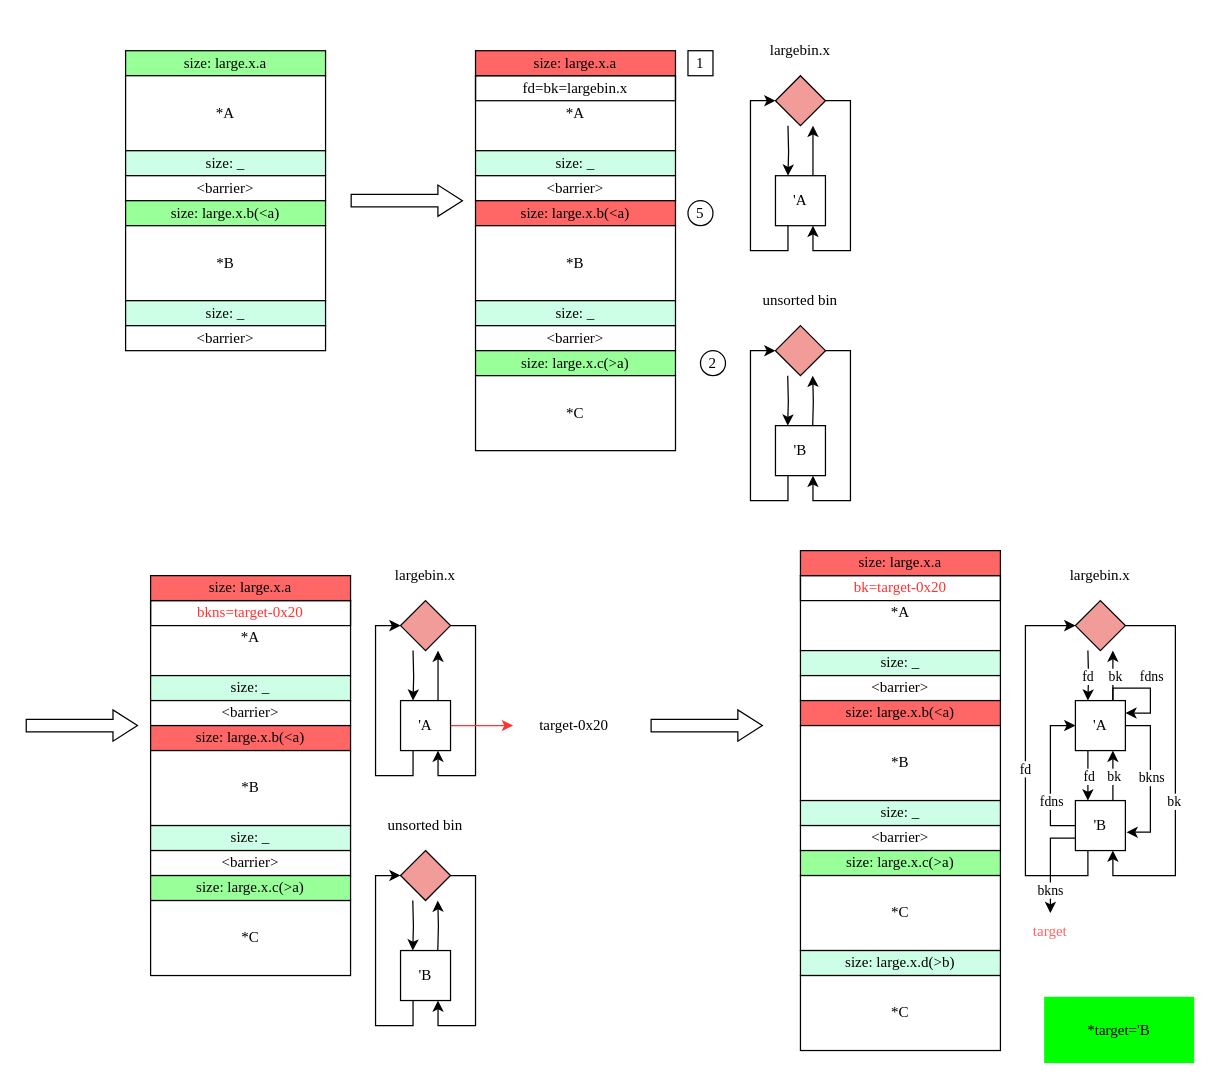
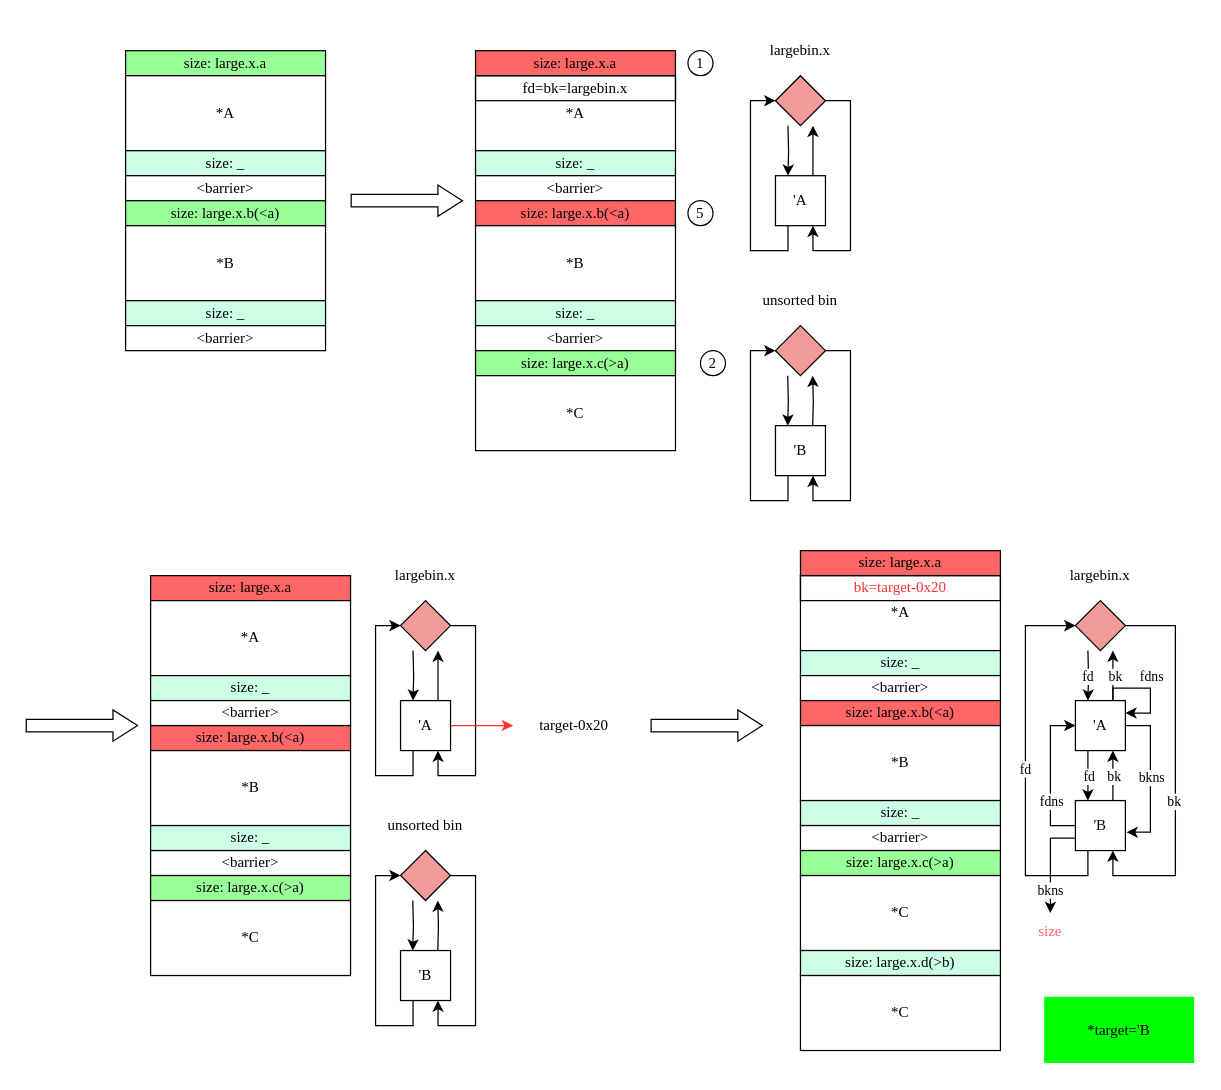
(701, 63) -> (701, 63)
(251, 613) -> none
(1051, 932) -> (1051, 932)
